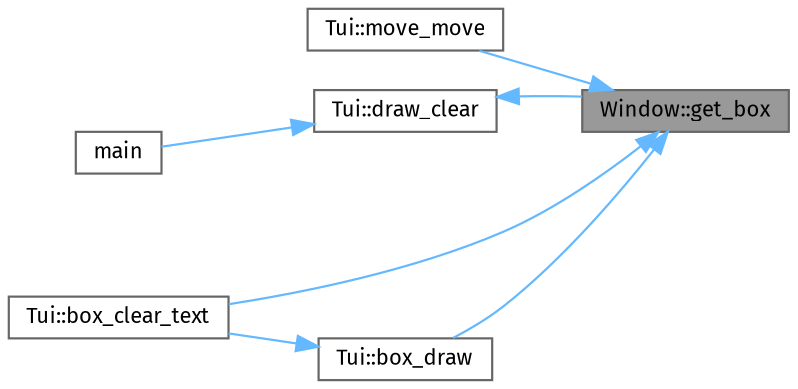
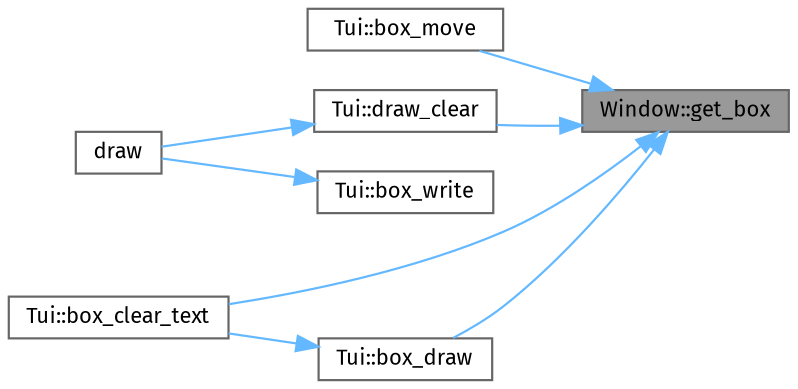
(405, 30) -> (405, 30)
(551, 96) -> (529, 126)
(119, 153) -> (119, 153)
none -> (405, 192)
